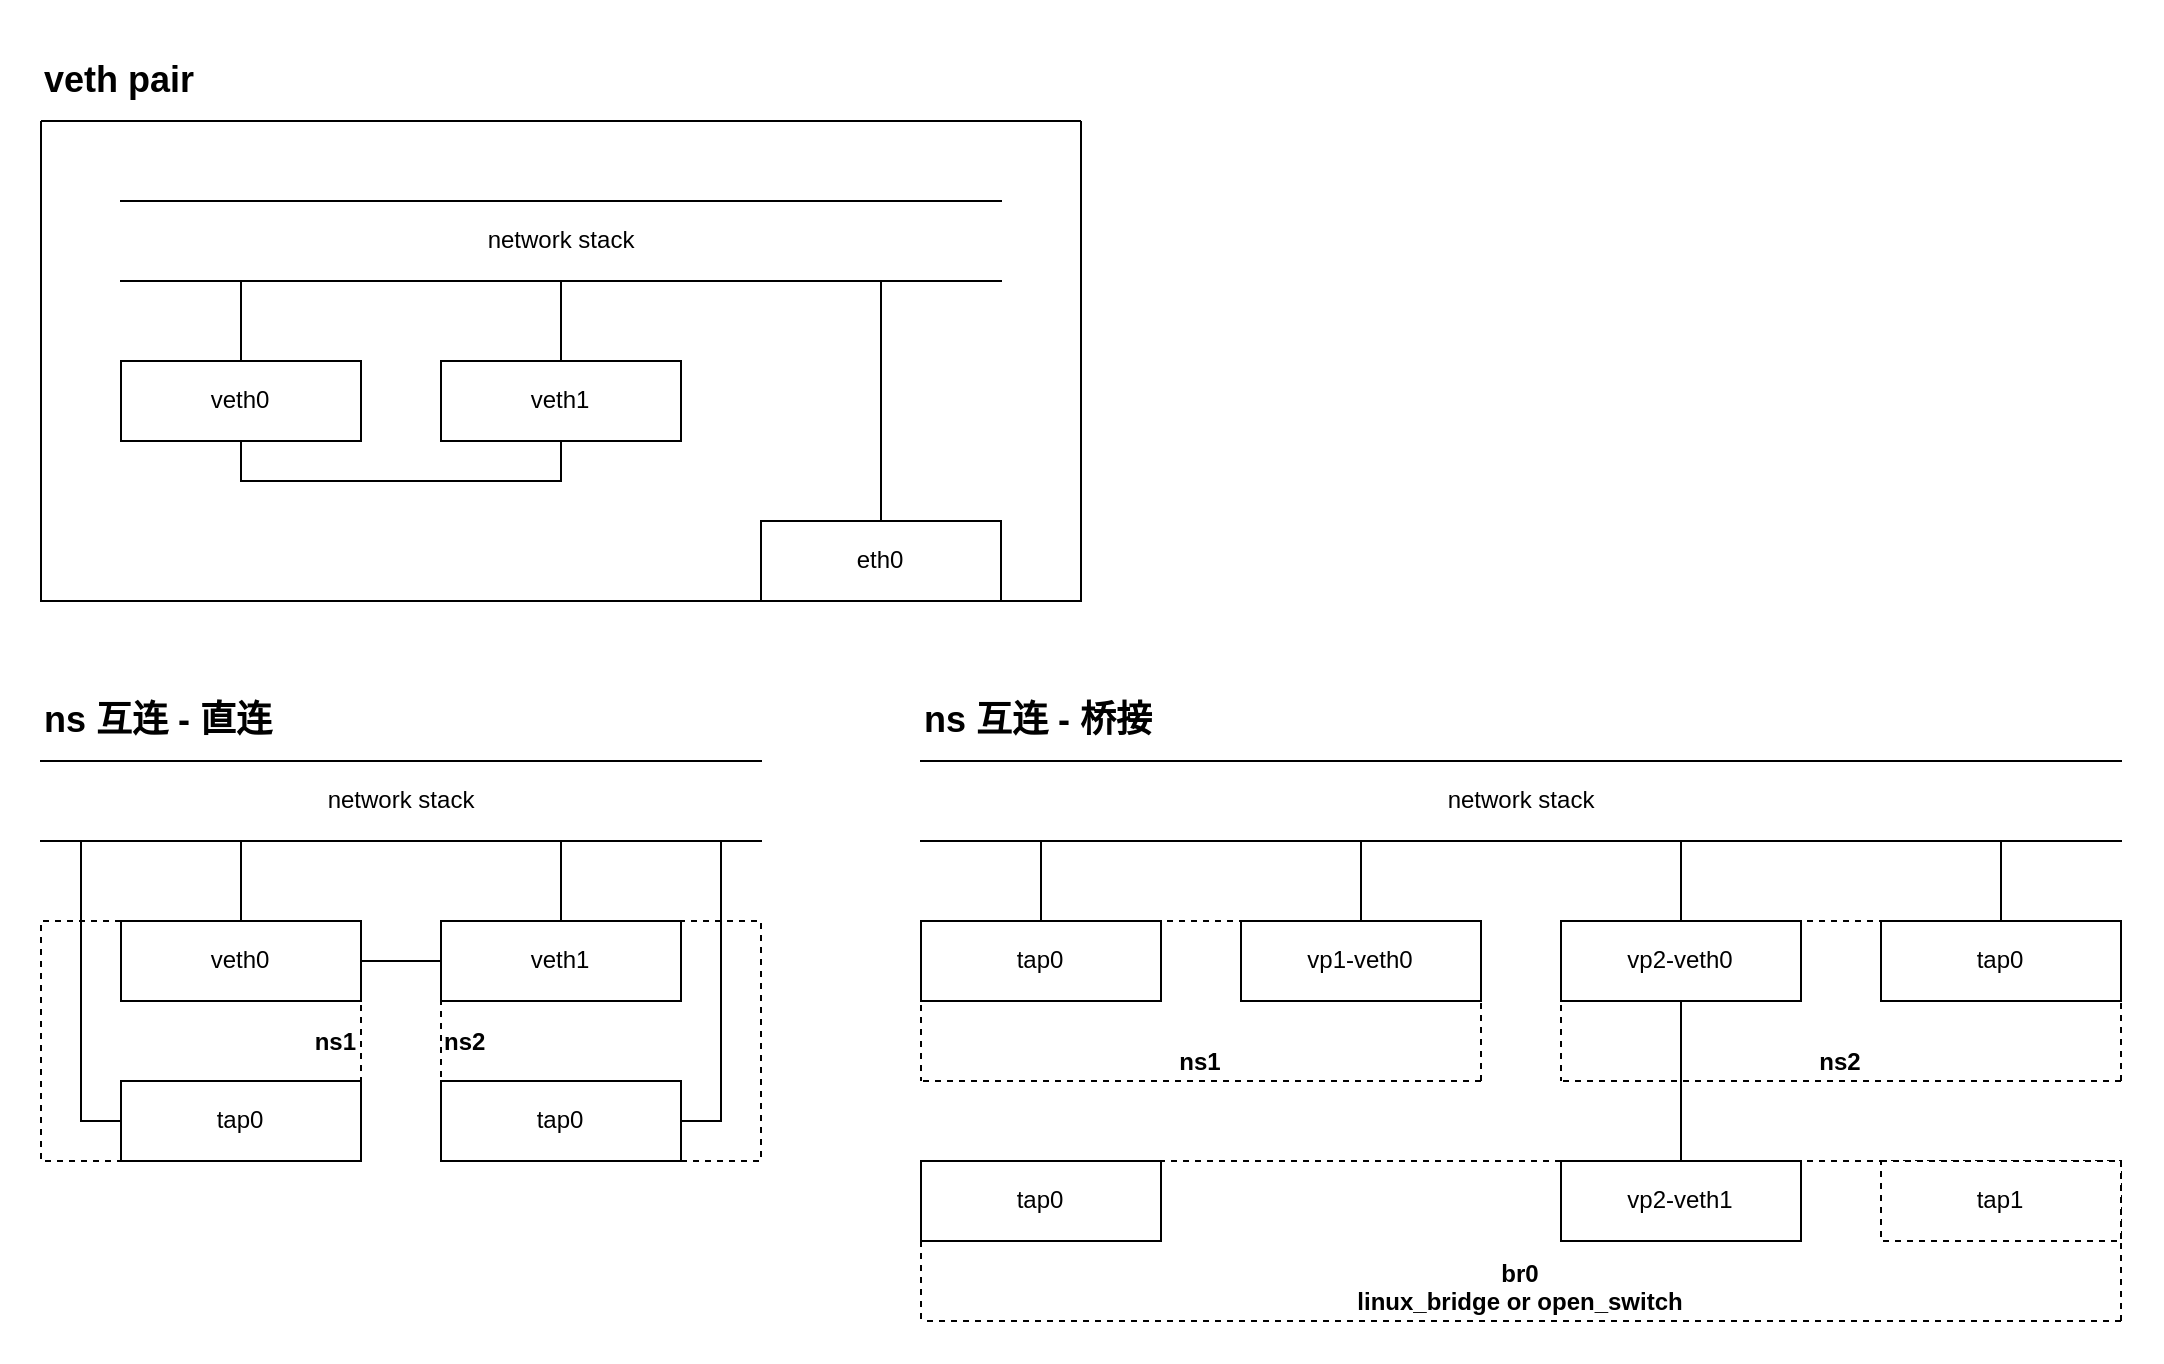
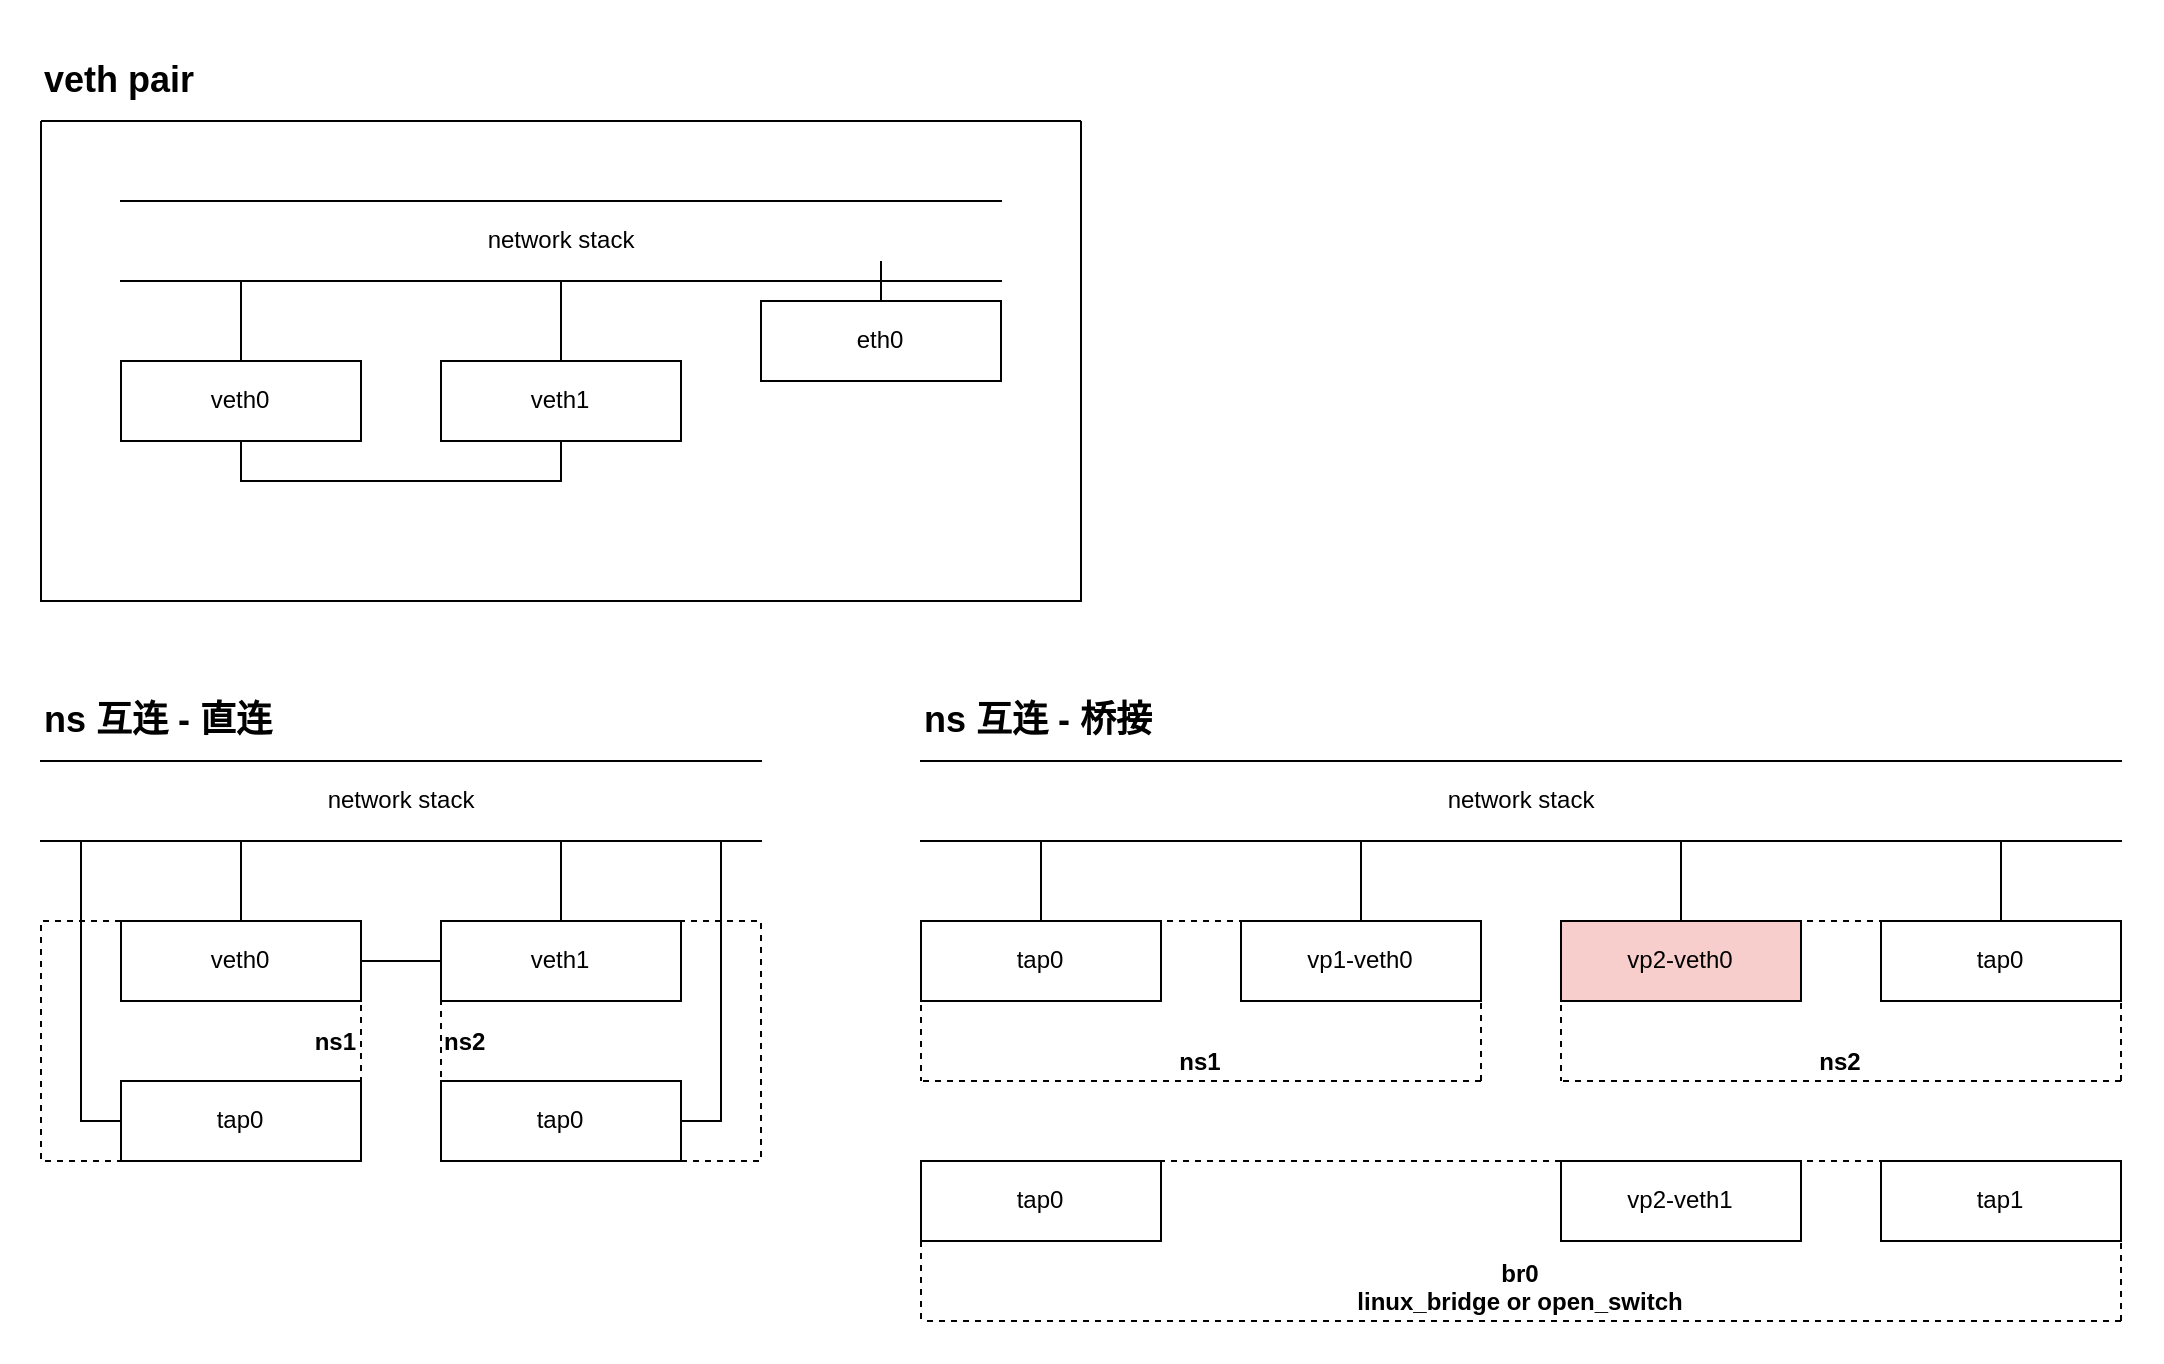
(881, 561) -> (881, 341)
(1681, 961) -> (1681, 961)
(1681, 1078) -> none
(2001, 1201) -> (2001, 1201)
